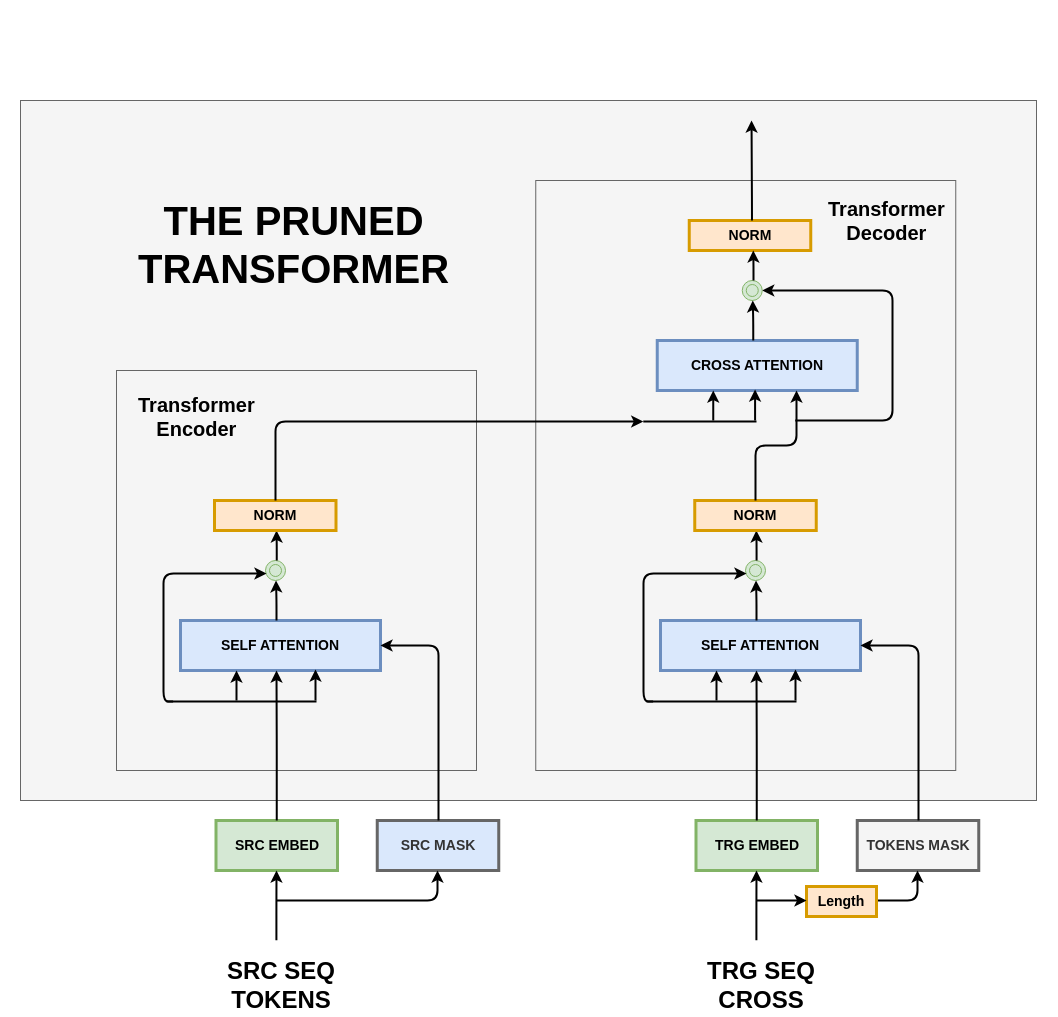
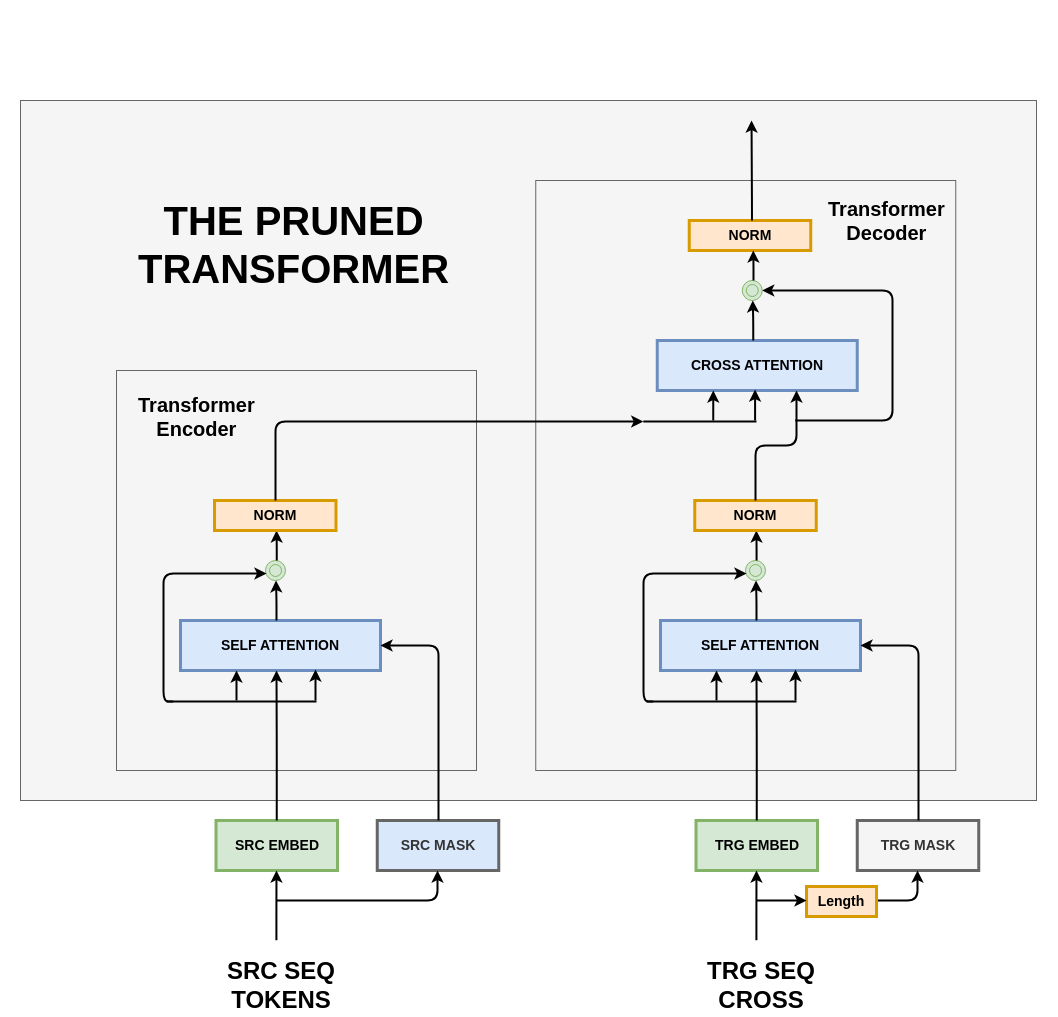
(919, 846) -> (919, 846)
